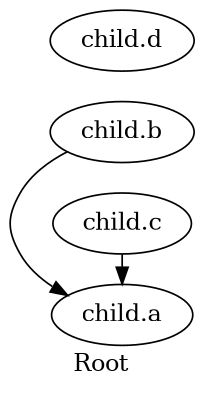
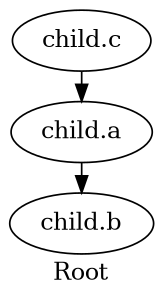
(122, 41) -> none
(11, 215) -> (82, 169)
